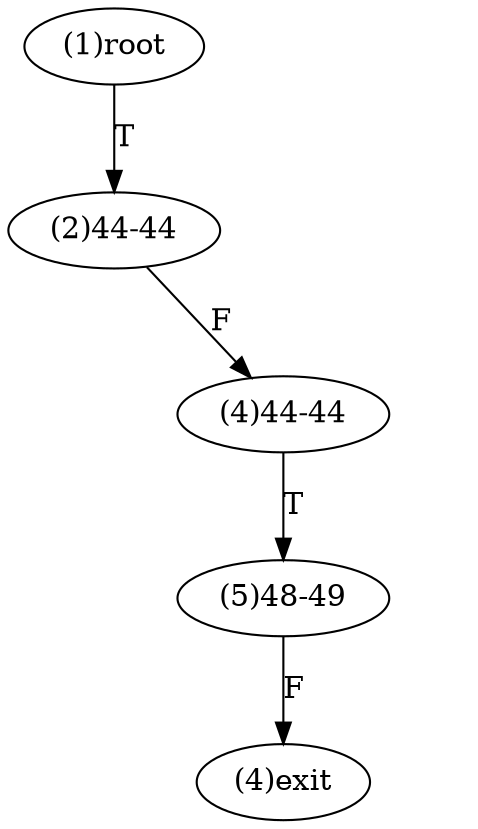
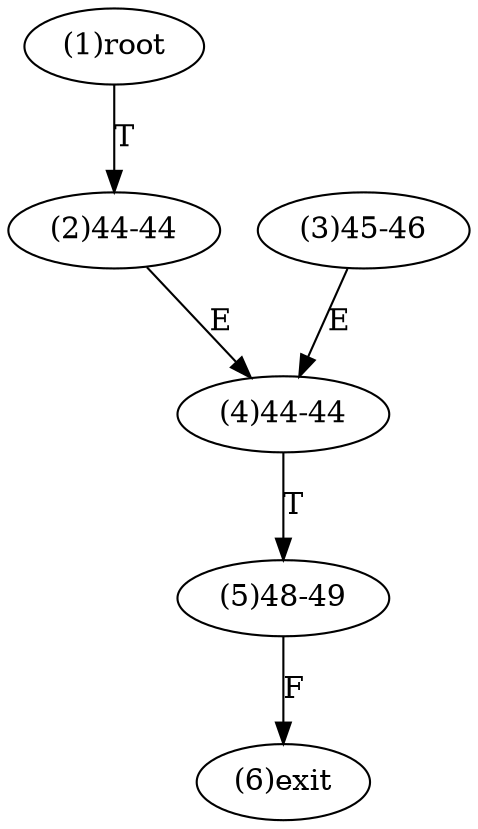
none -> (364, 230)
(221, 322) -> (221, 322)
(283, 782) -> (283, 782)
